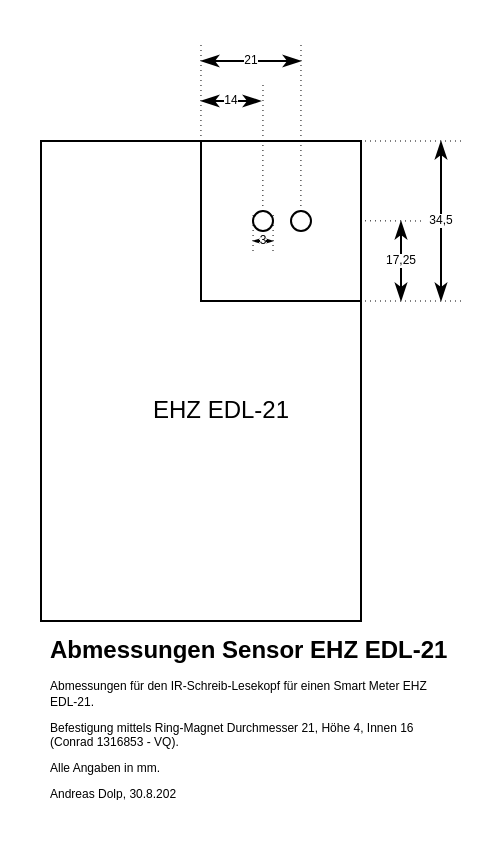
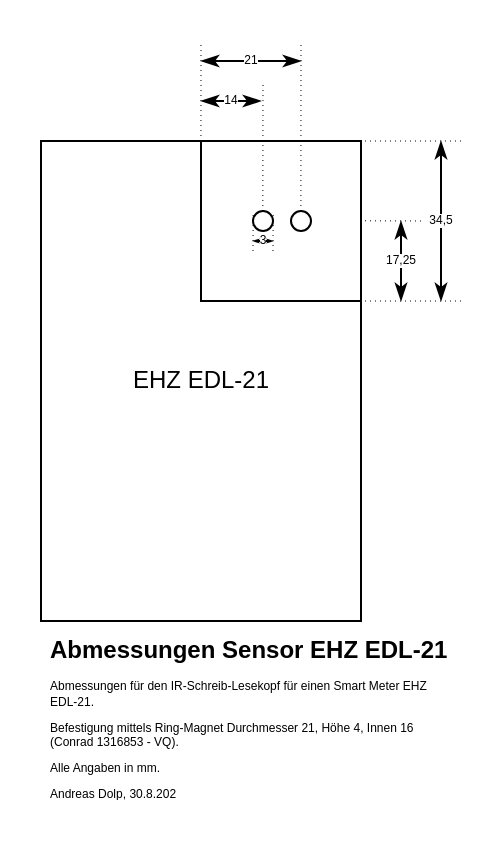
(221, 411) -> (201, 381)
